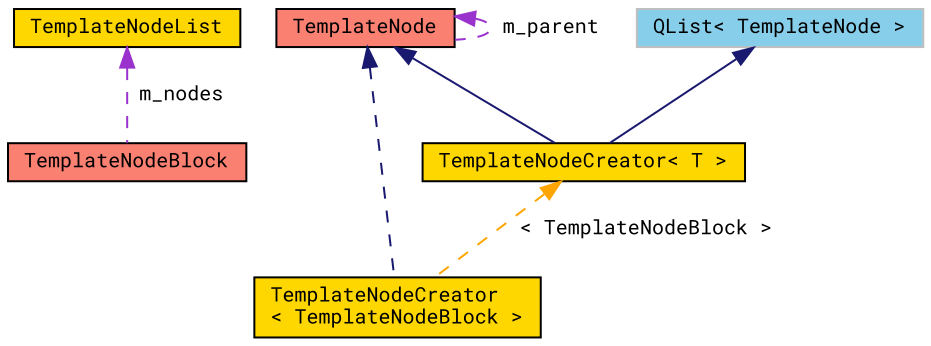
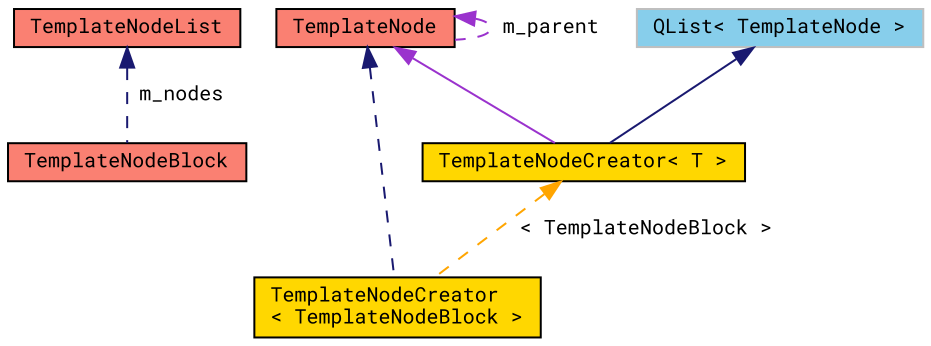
(127, 28) -> (127, 28)
(484, 101) -> (484, 101)
(127, 105) -> (127, 105)
